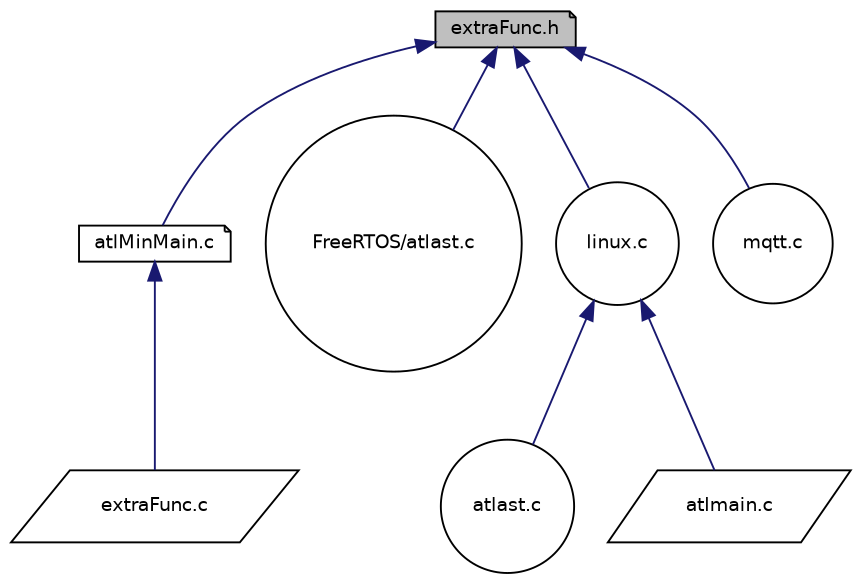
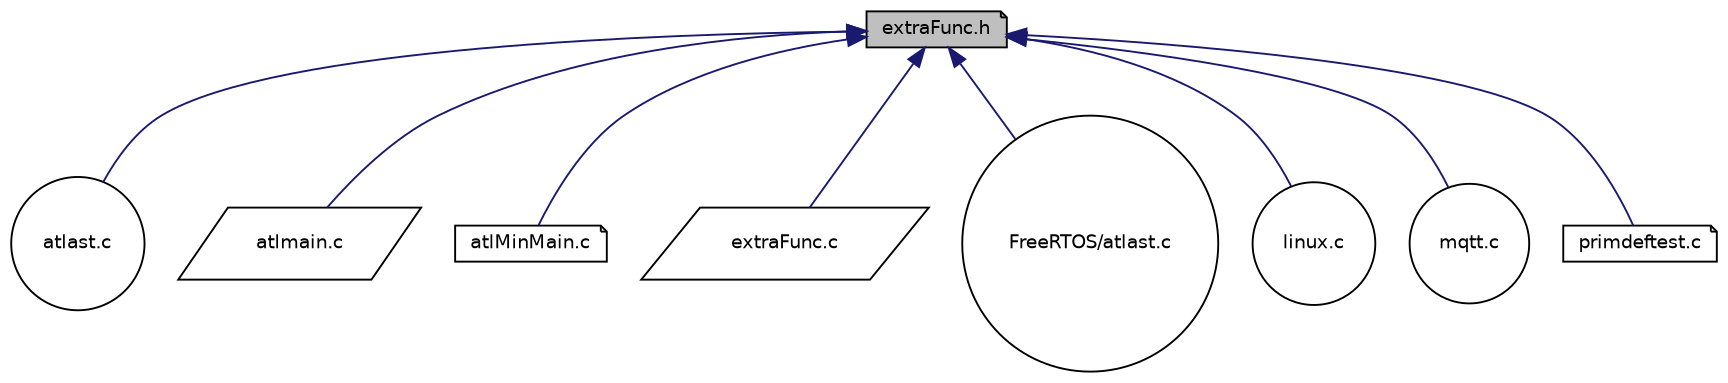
none -> (1640, 244)
(155, 376) -> (862, 136)
(560, 382) -> (456, 51)
(682, 394) -> (568, 70)
